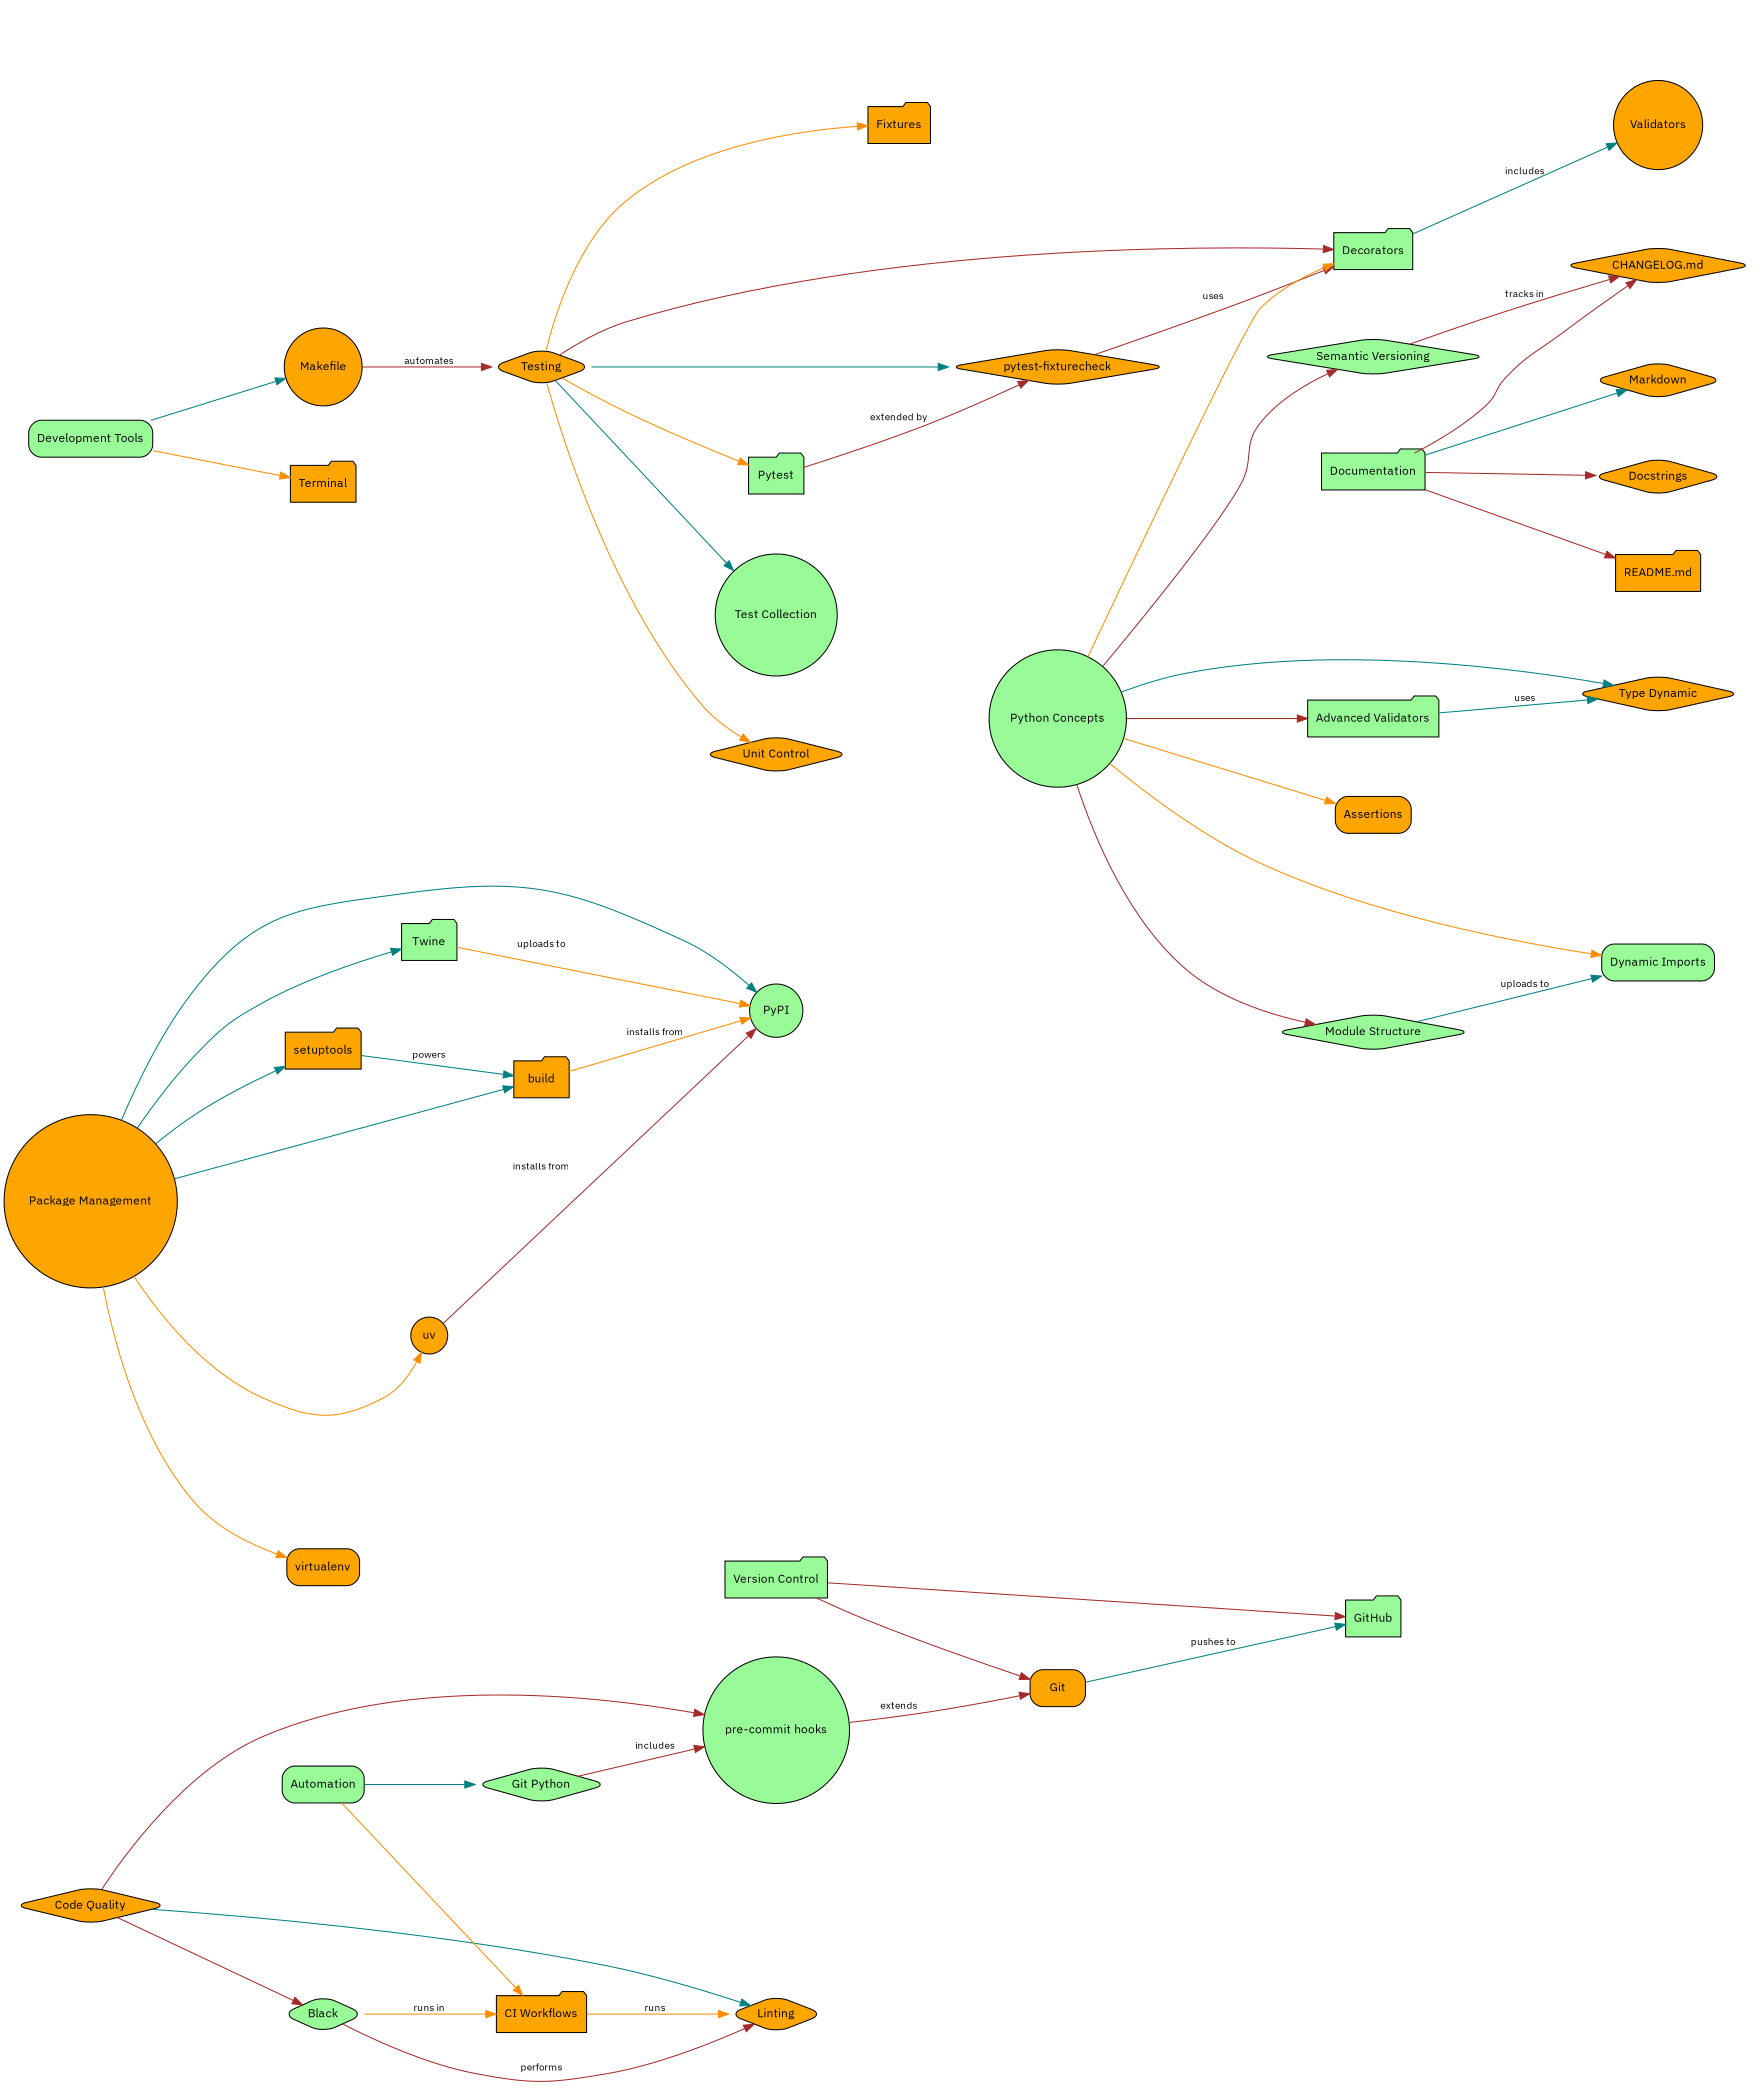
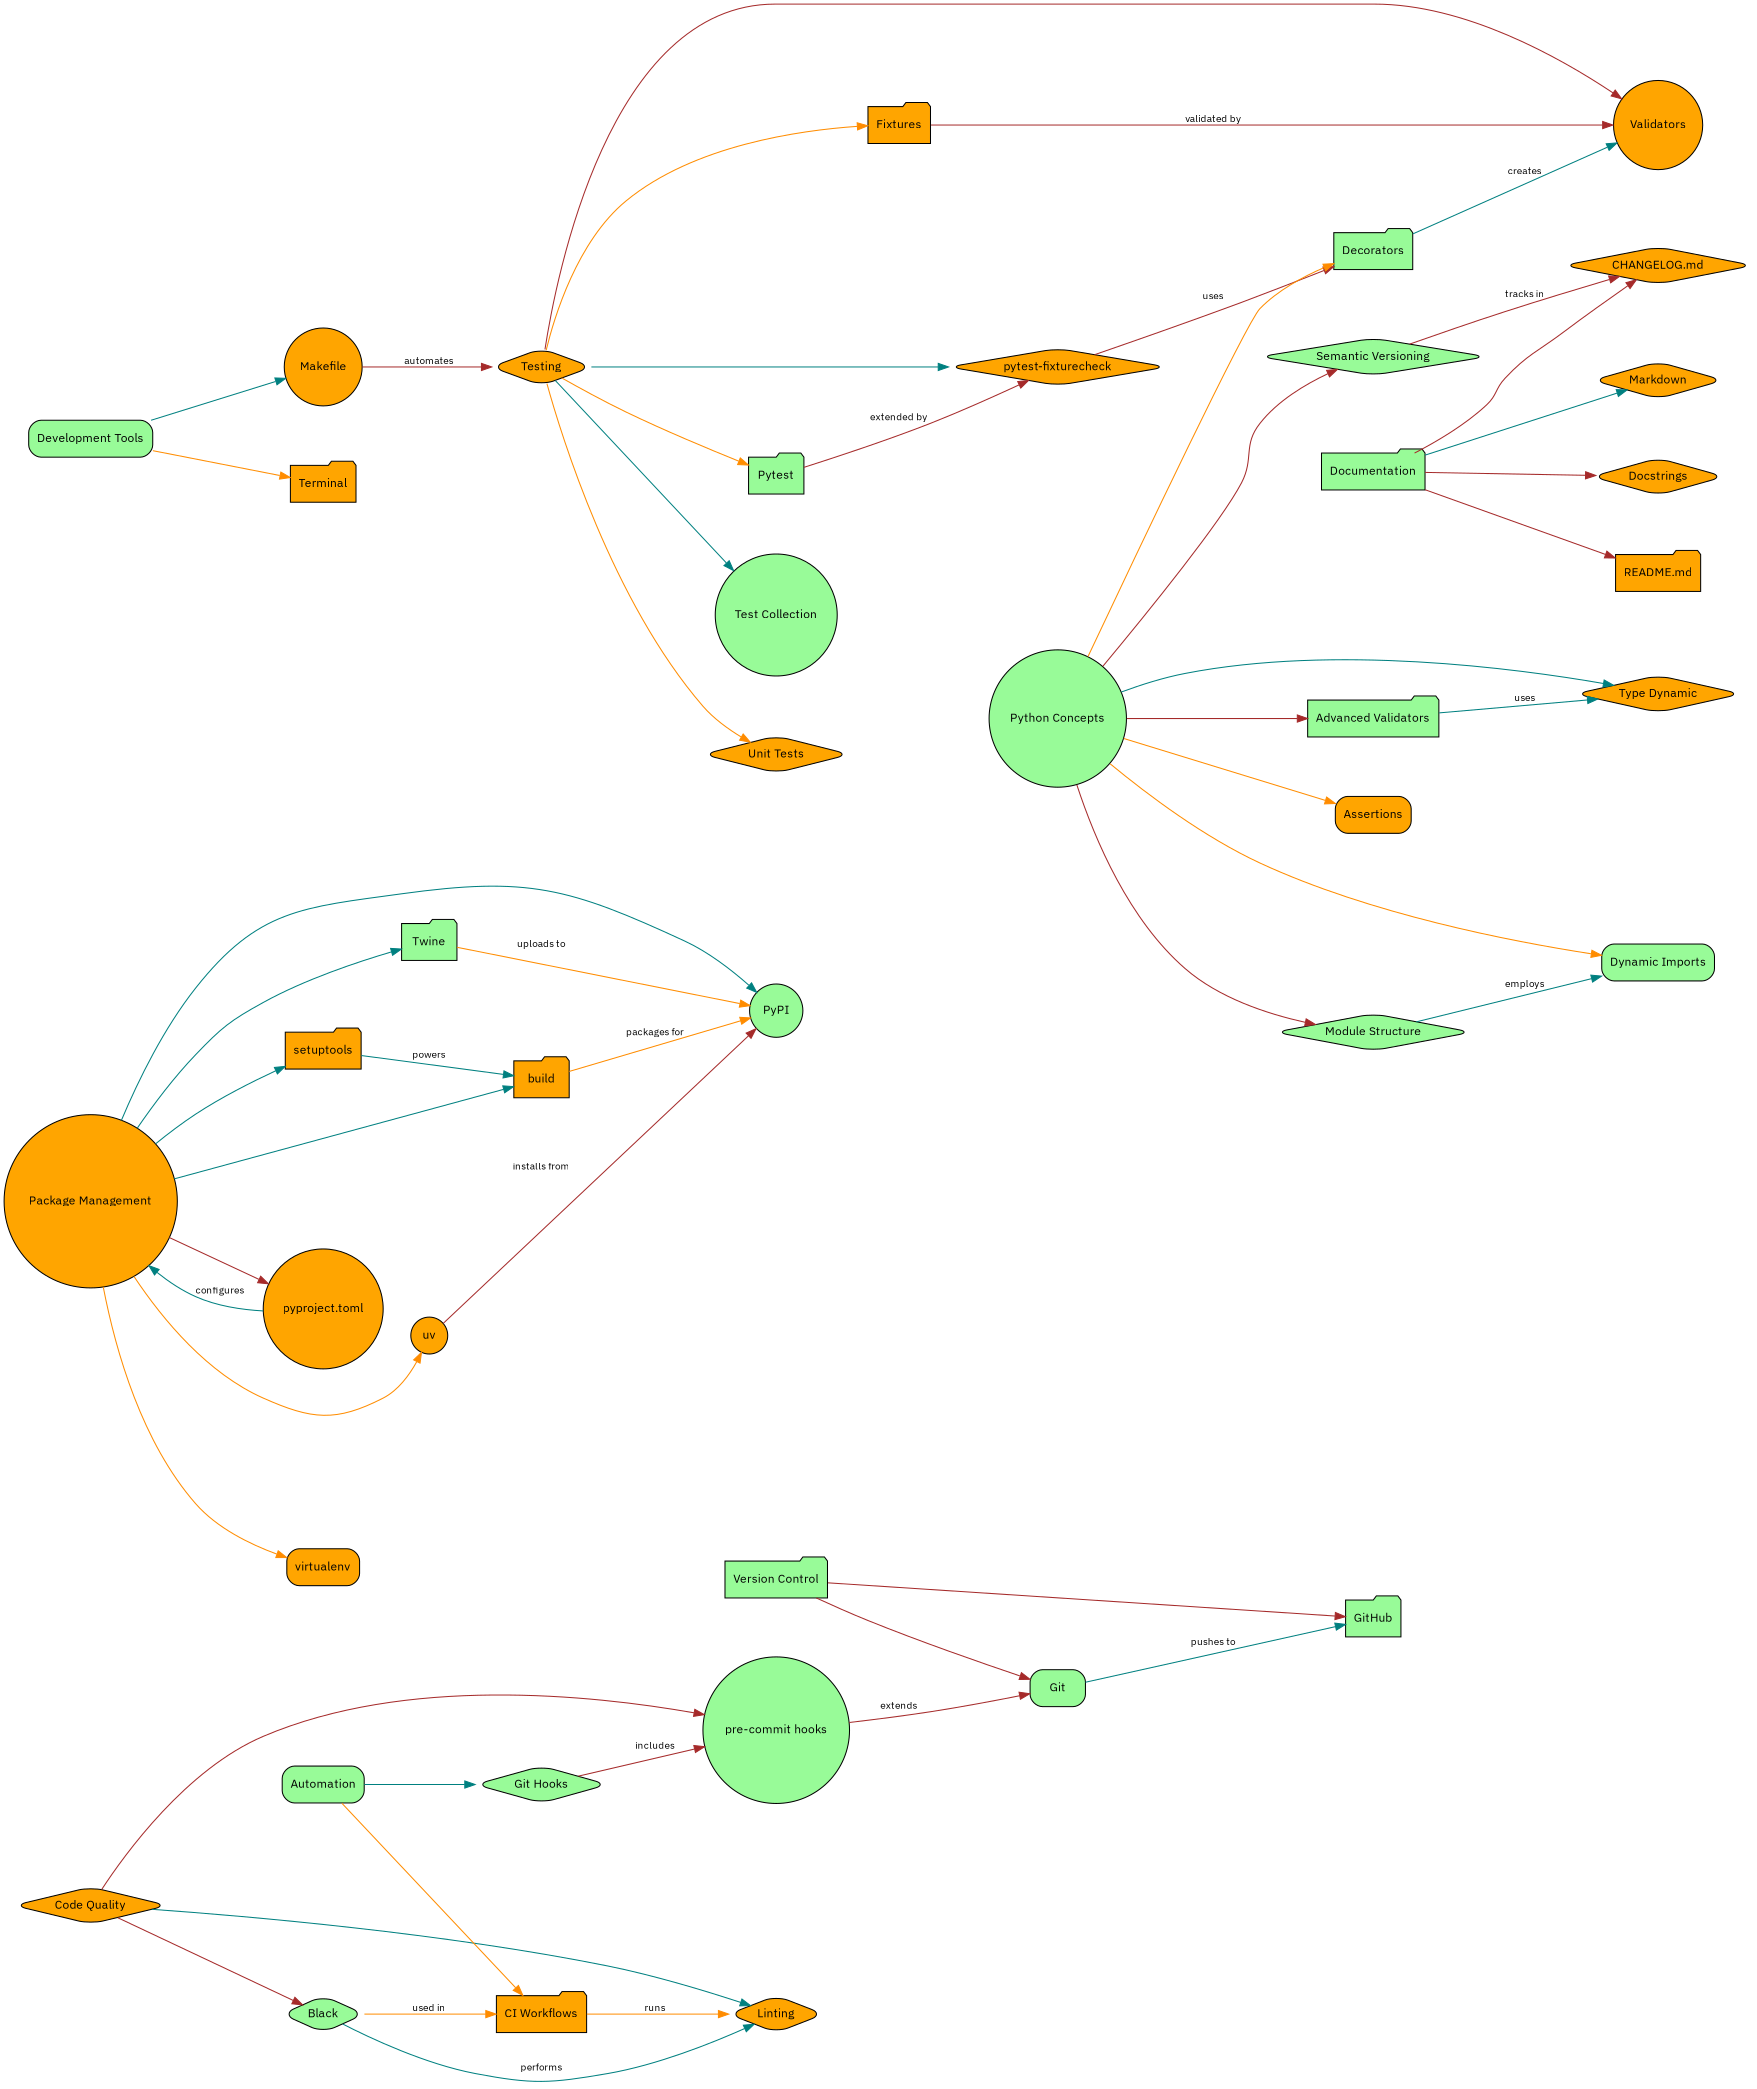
none -> (1267, 125)
(1525, 172) -> (1525, 172)
(935, 263) -> (980, 4)
(776, 754) -> (776, 754)
(1525, 985) -> (1525, 985)
(655, 1033) -> (655, 1033)
none -> (323, 1309)
(1058, 1688) -> (1058, 1688)
(542, 1785) -> (542, 1785)
(429, 2009) -> (429, 2009)
(543, 2081) -> (543, 2081)
